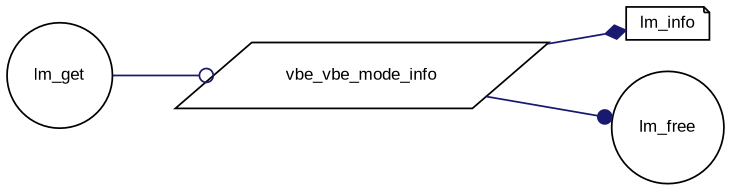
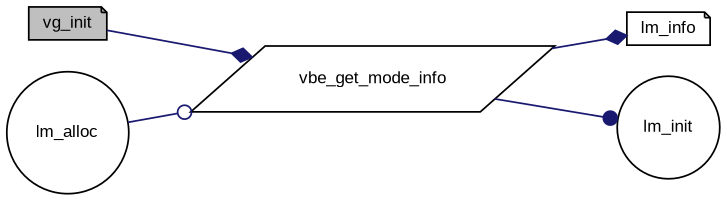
none -> (68, 23)
(60, 75) -> (68, 133)
(362, 75) -> (373, 79)
(668, 128) -> (668, 128)
